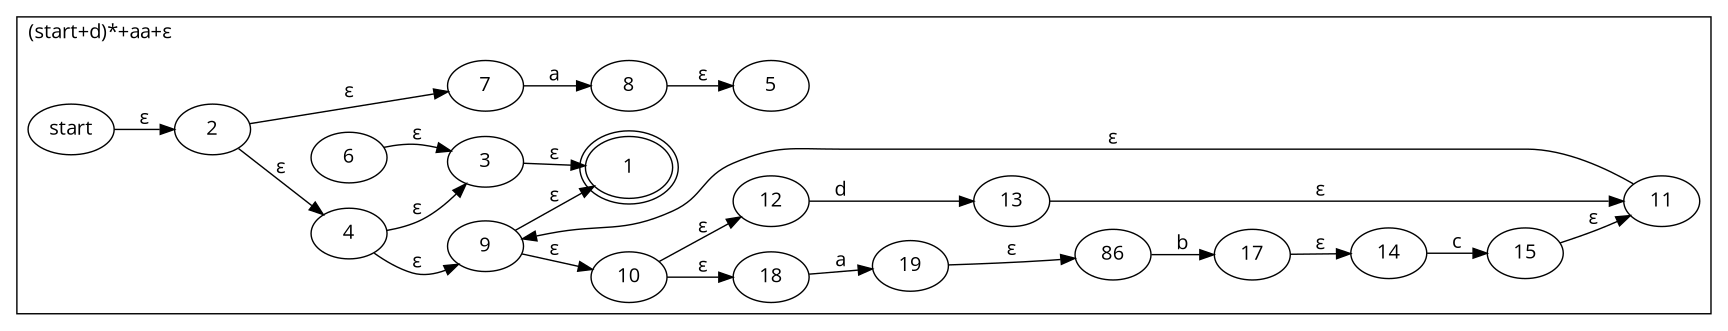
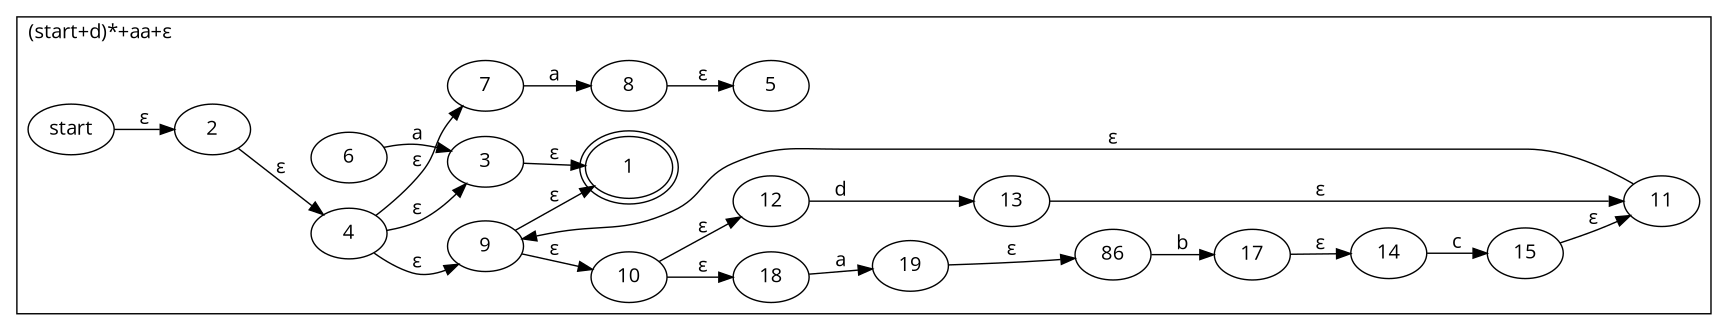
(342, 109) -> (422, 172)
(417, 134) -> (417, 134)
